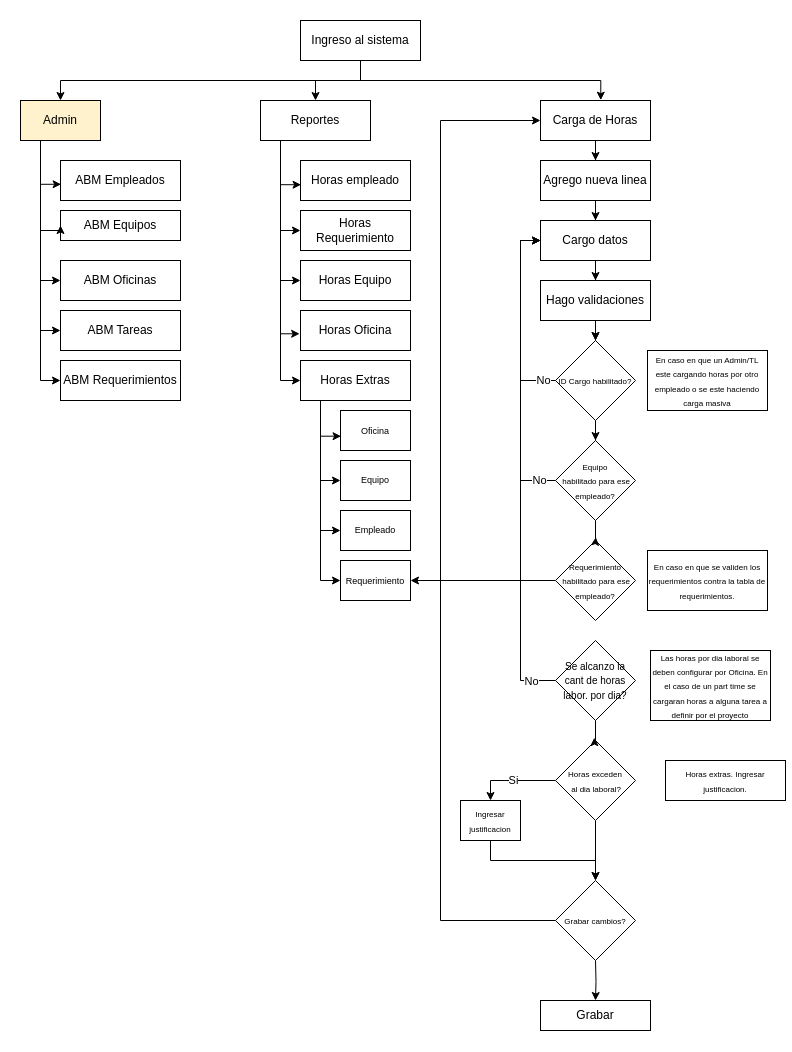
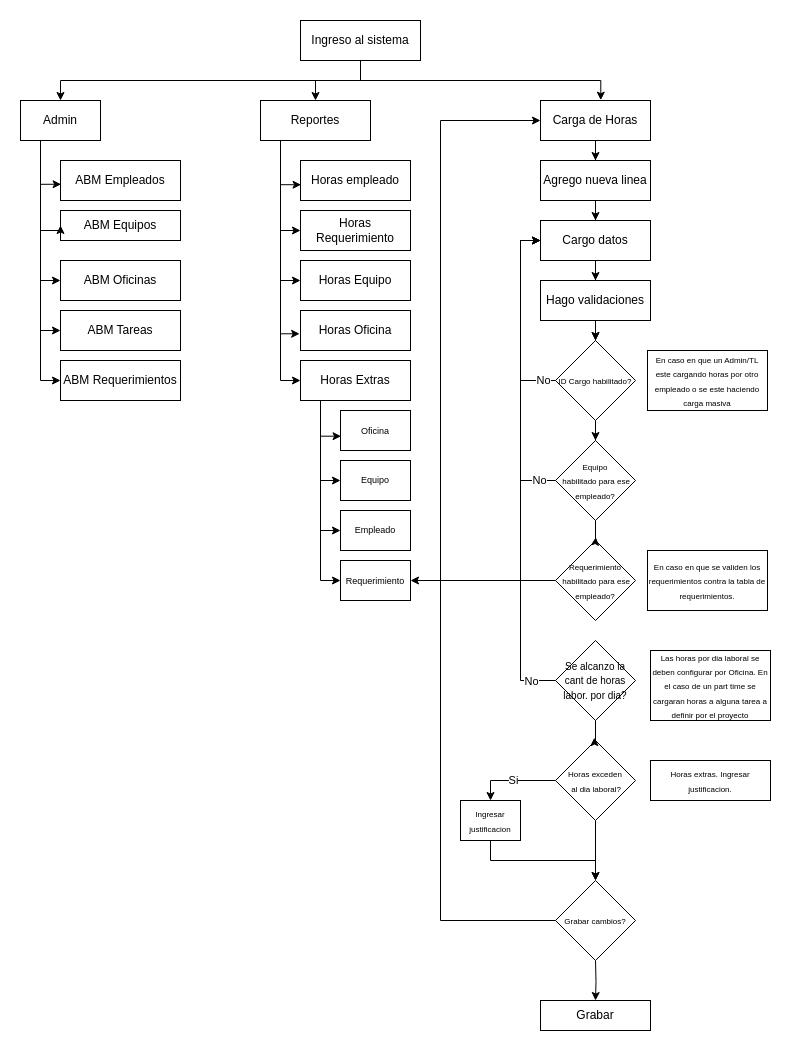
(61, 121) -> (61, 121)
(726, 781) -> (711, 781)
